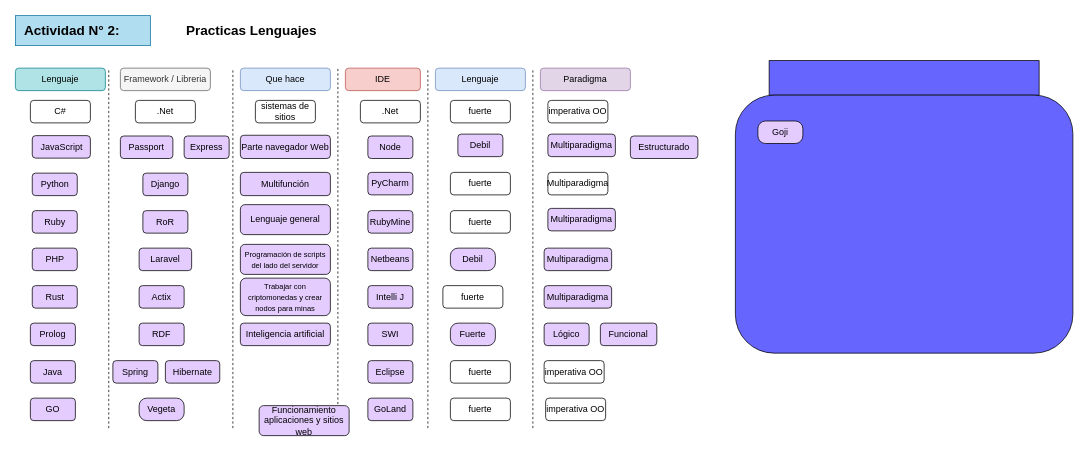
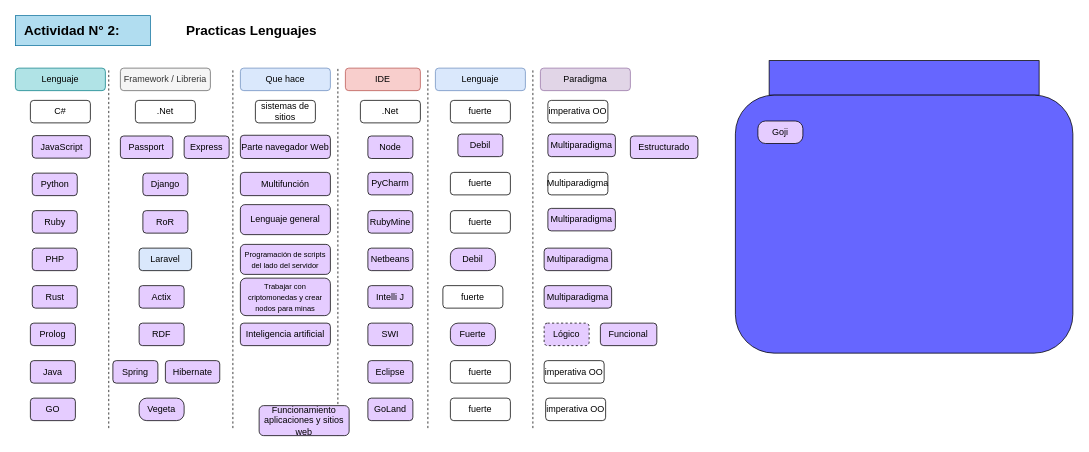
(165, 259) -> (165, 259)
(567, 334) -> (567, 334)
